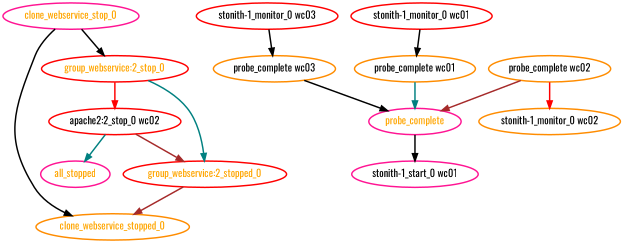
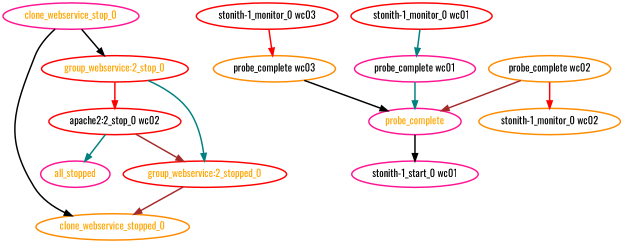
(270, 39) -> (270, 39)
(419, 39) -> (419, 39)
(415, 69) -> (415, 69)
